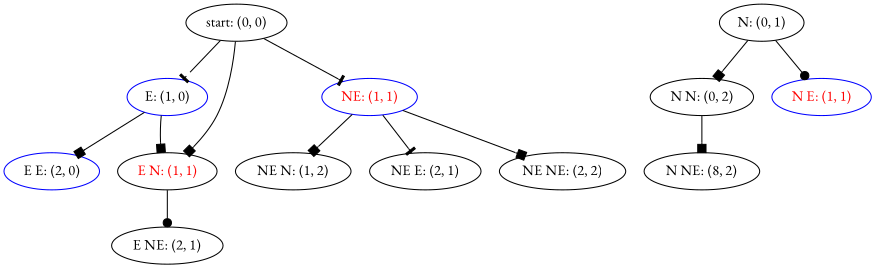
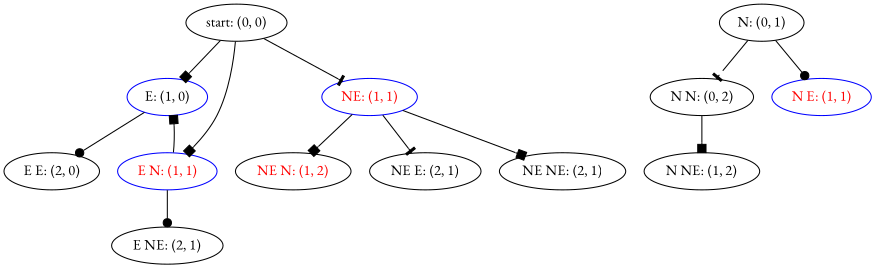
(205, 56) -> (205, 56)
(735, 56) -> (735, 56)
(160, 129) -> (174, 139)
(114, 131) -> (114, 131)
(52, 171) -> (52, 171)
(167, 171) -> (167, 171)
(293, 171) -> (293, 171)
(563, 171) -> (563, 171)
(702, 171) -> (702, 171)
